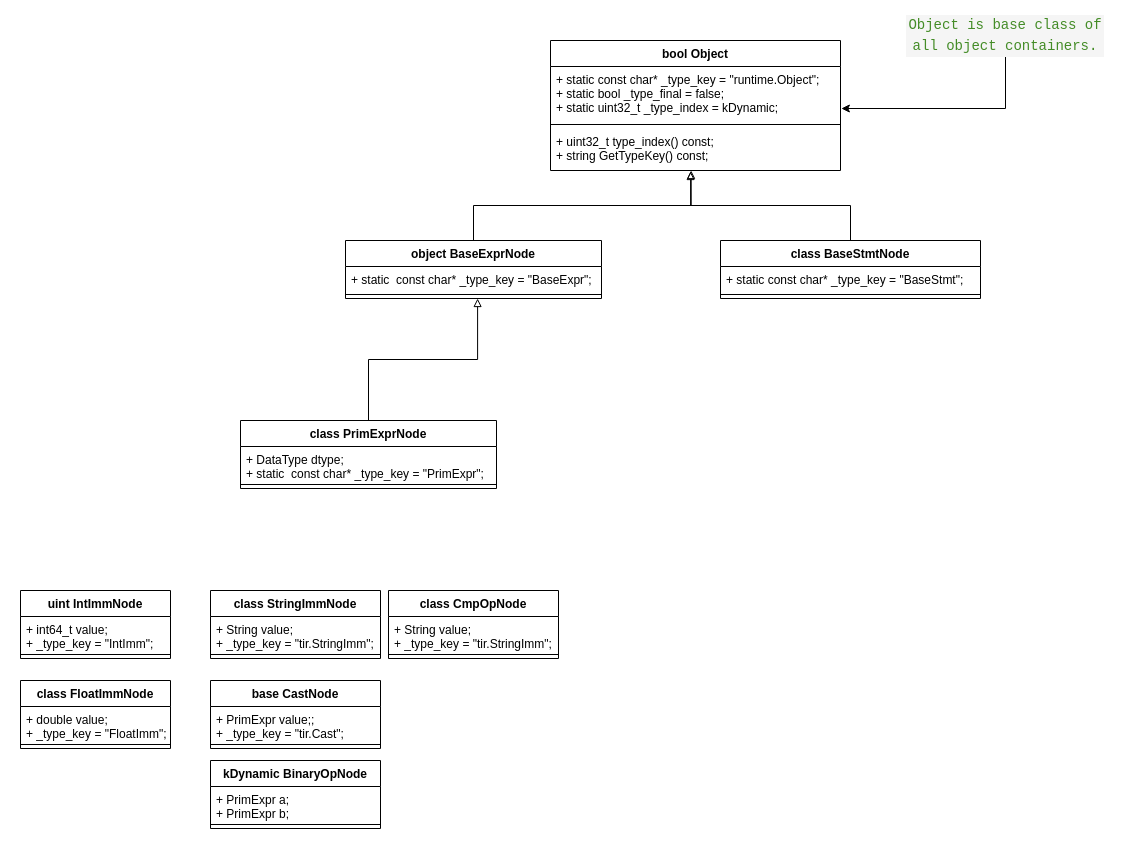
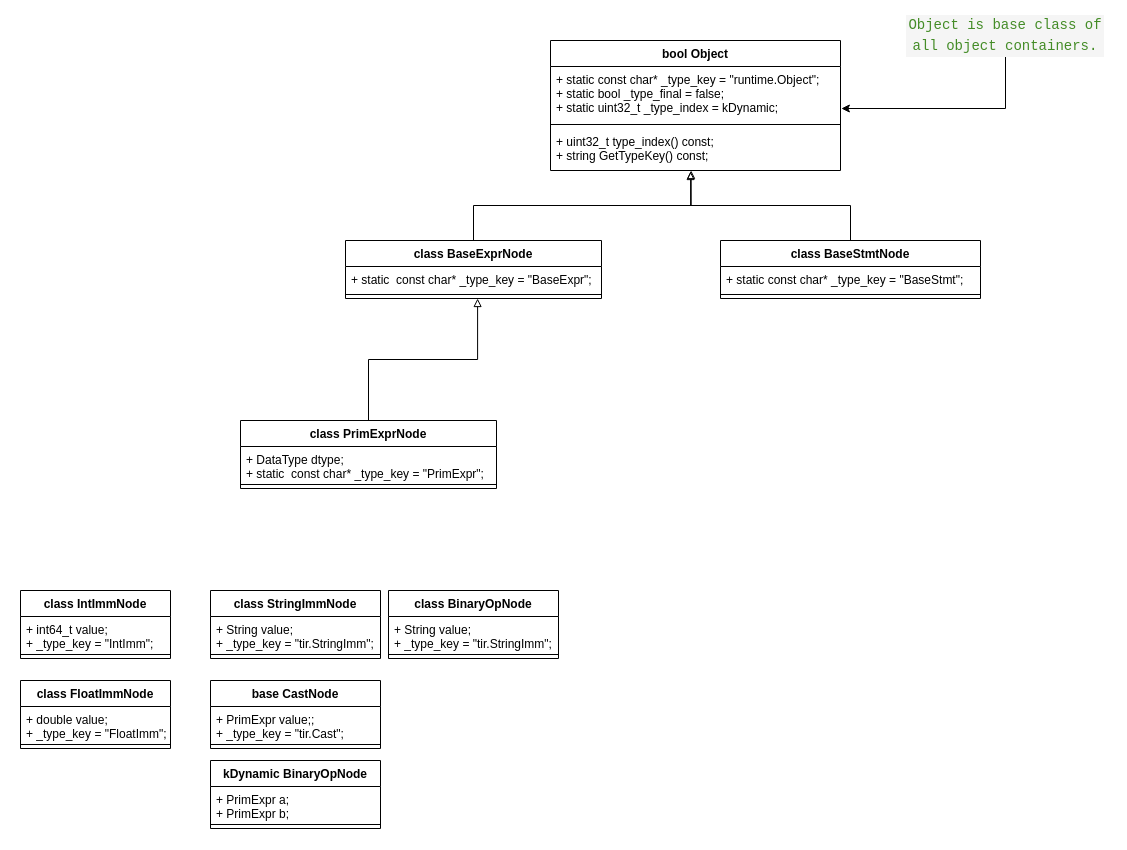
(473, 254) -> (473, 254)
(95, 604) -> (95, 604)
(473, 604) -> (473, 604)
